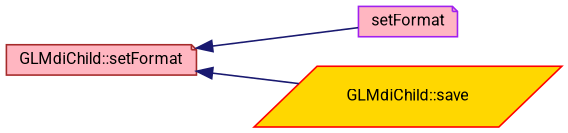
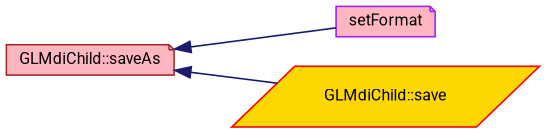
(101, 60) -> (90, 60)
